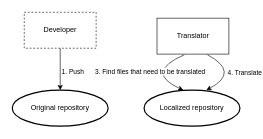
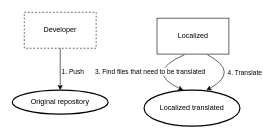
(194, 36) -> (194, 36)
(60, 108) -> (60, 102)
(192, 108) -> (192, 108)
